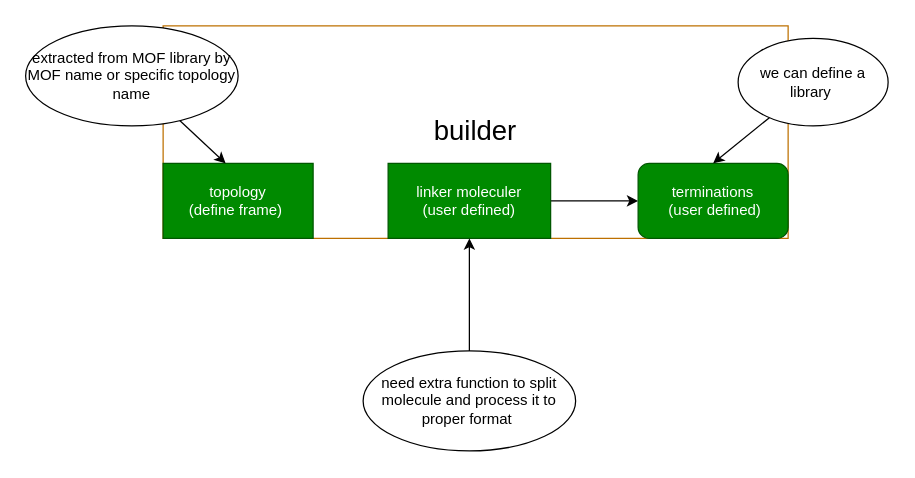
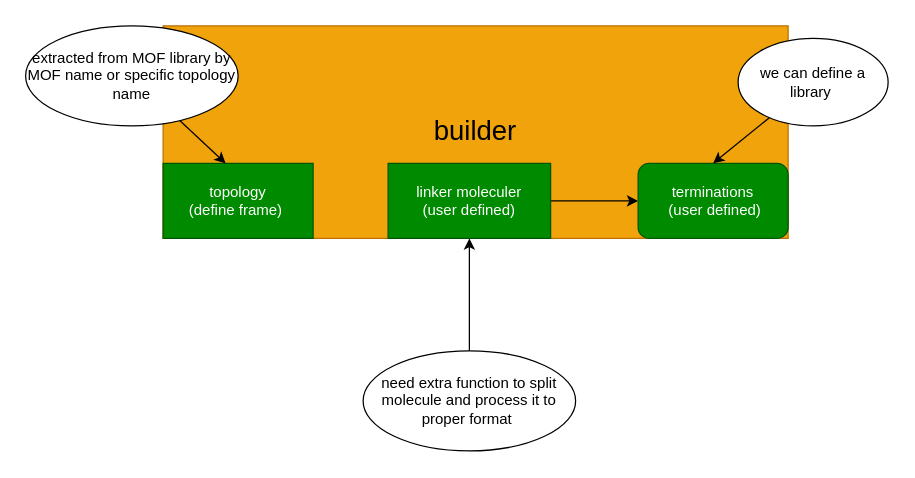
(476, 132) -> (476, 132)
